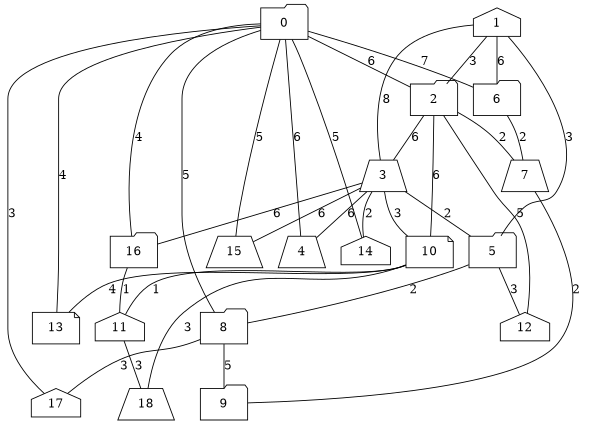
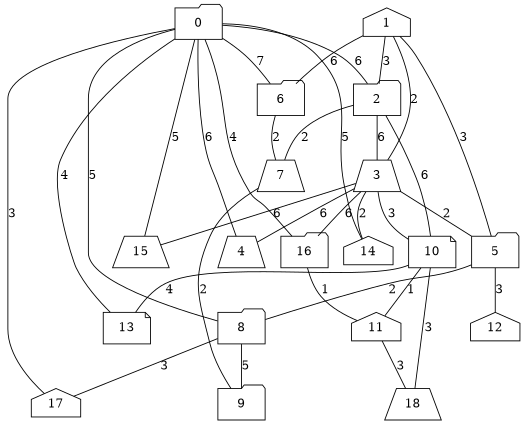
(387, 100) -> (415, 100)
(506, 208) -> none
